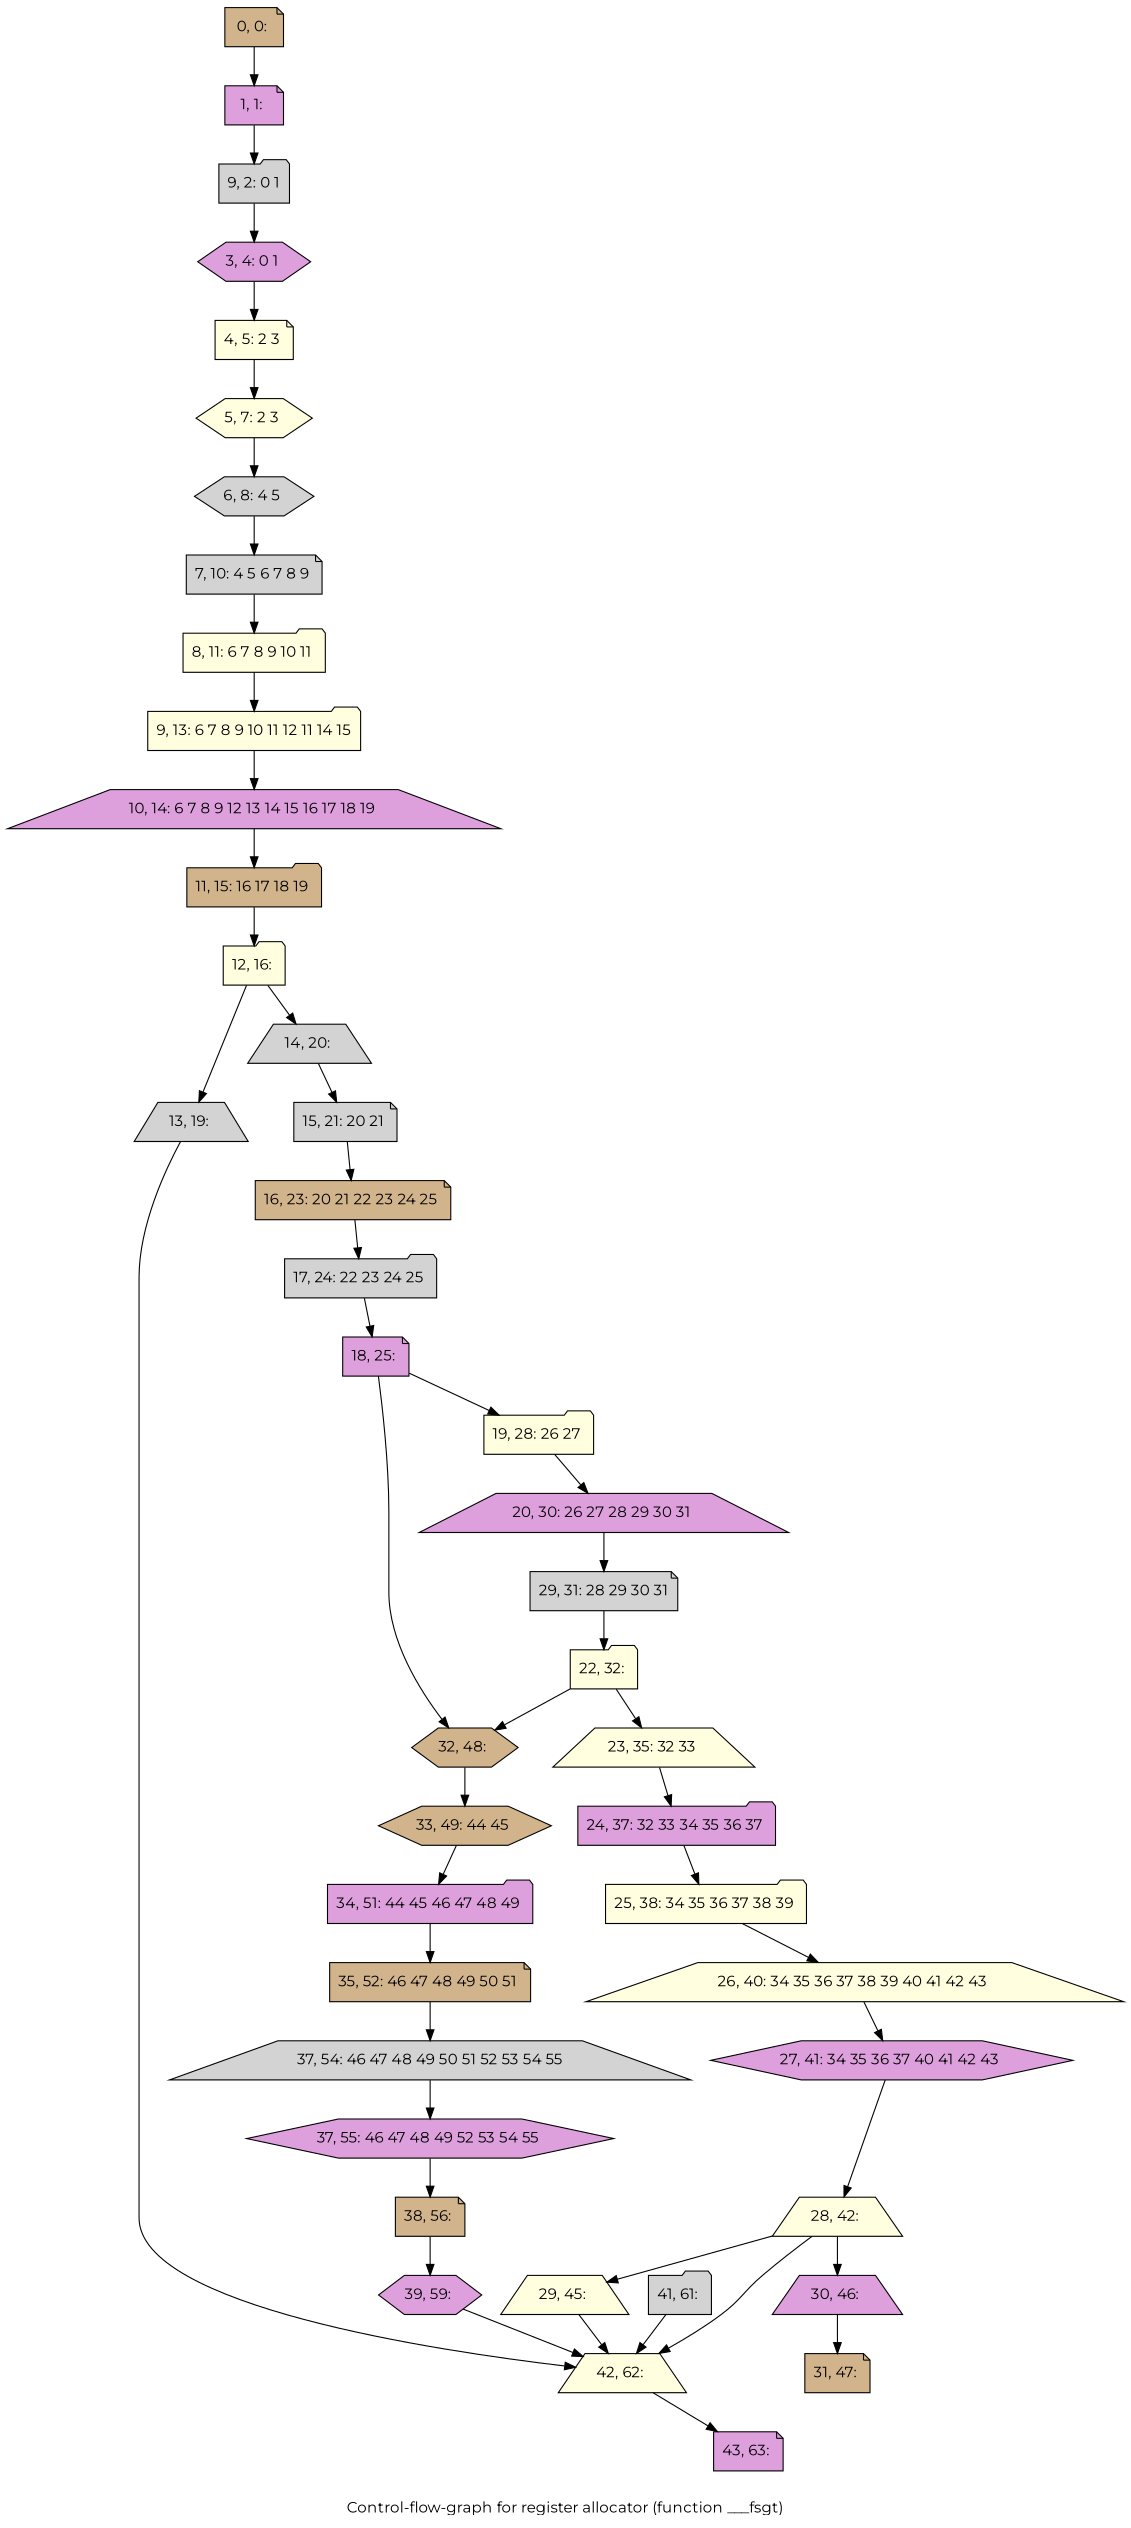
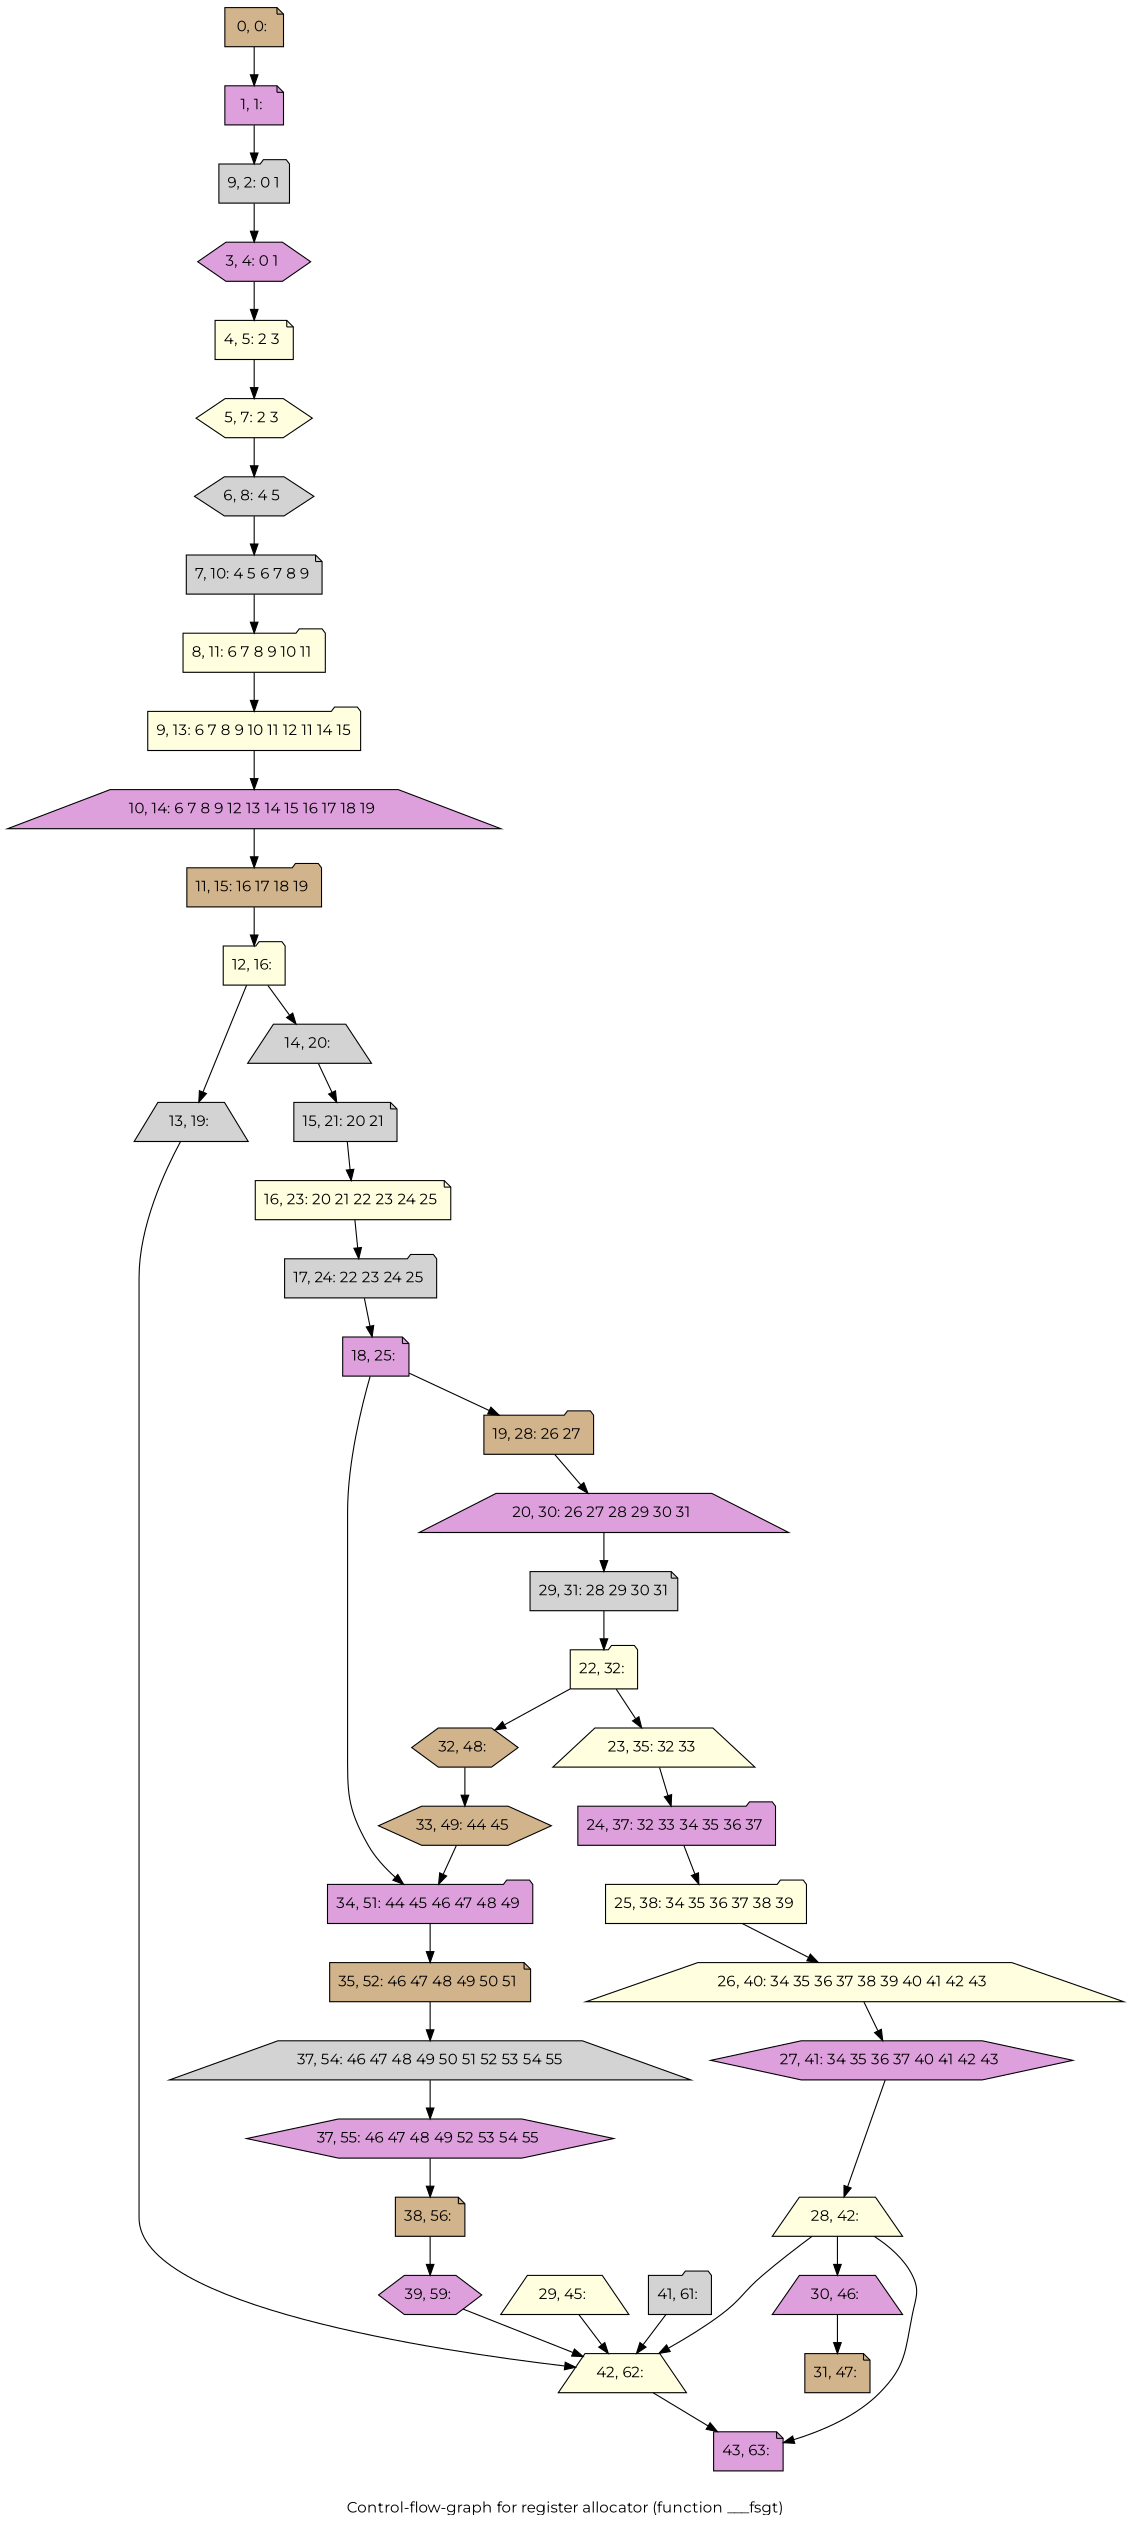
(353, 1200) -> (353, 1200)
(539, 1435) -> (539, 1435)
(389, 1554) -> (348, 1633)
(695, 2258) -> (903, 2358)
